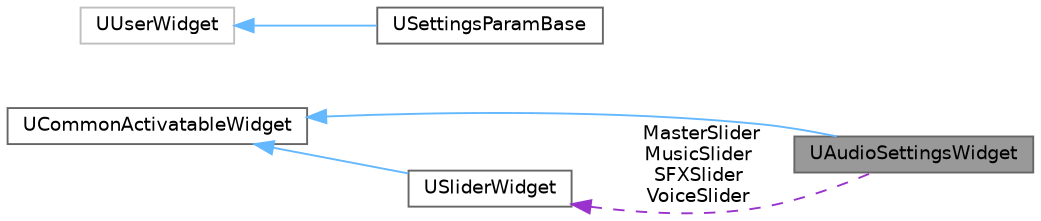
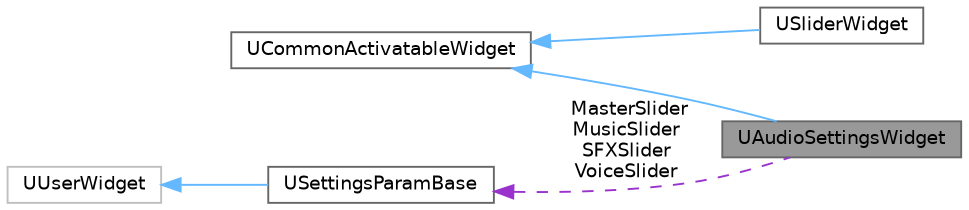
(734, 211) -> (654, 187)
